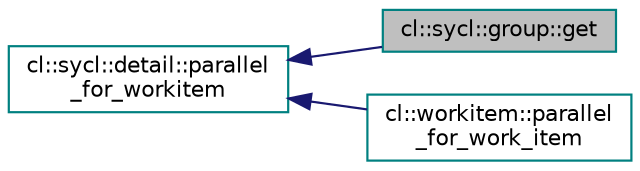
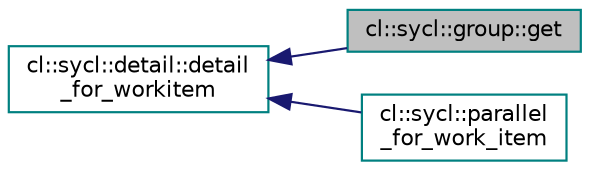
(148, 79) -> (139, 79)
(499, 128) -> (464, 128)
